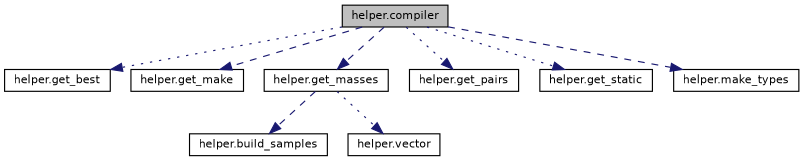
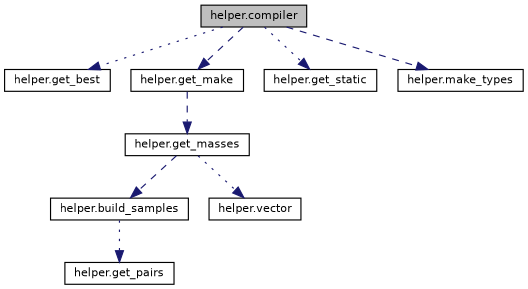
(365, 44) -> (187, 107)
(425, 44) -> (119, 235)
